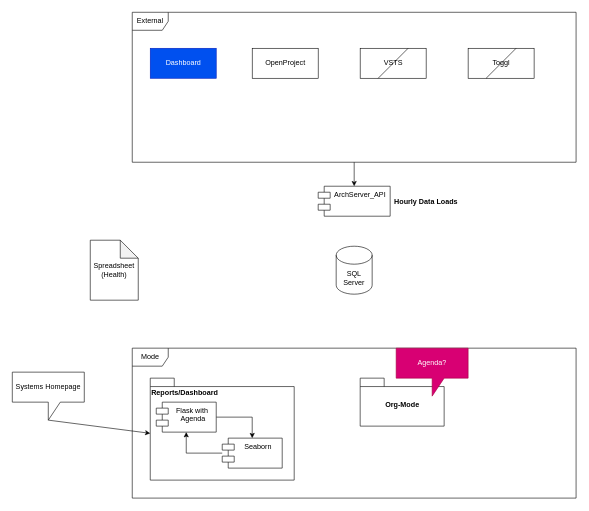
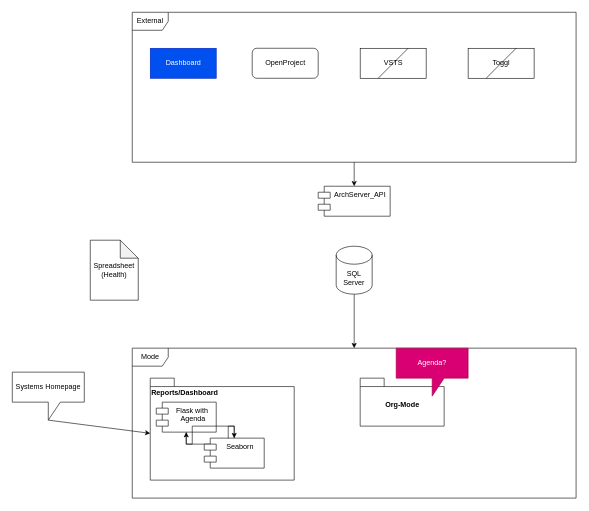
(285, 63) -> (285, 63)
(426, 201) -> none
none -> (354, 342)
(252, 453) -> (234, 453)
